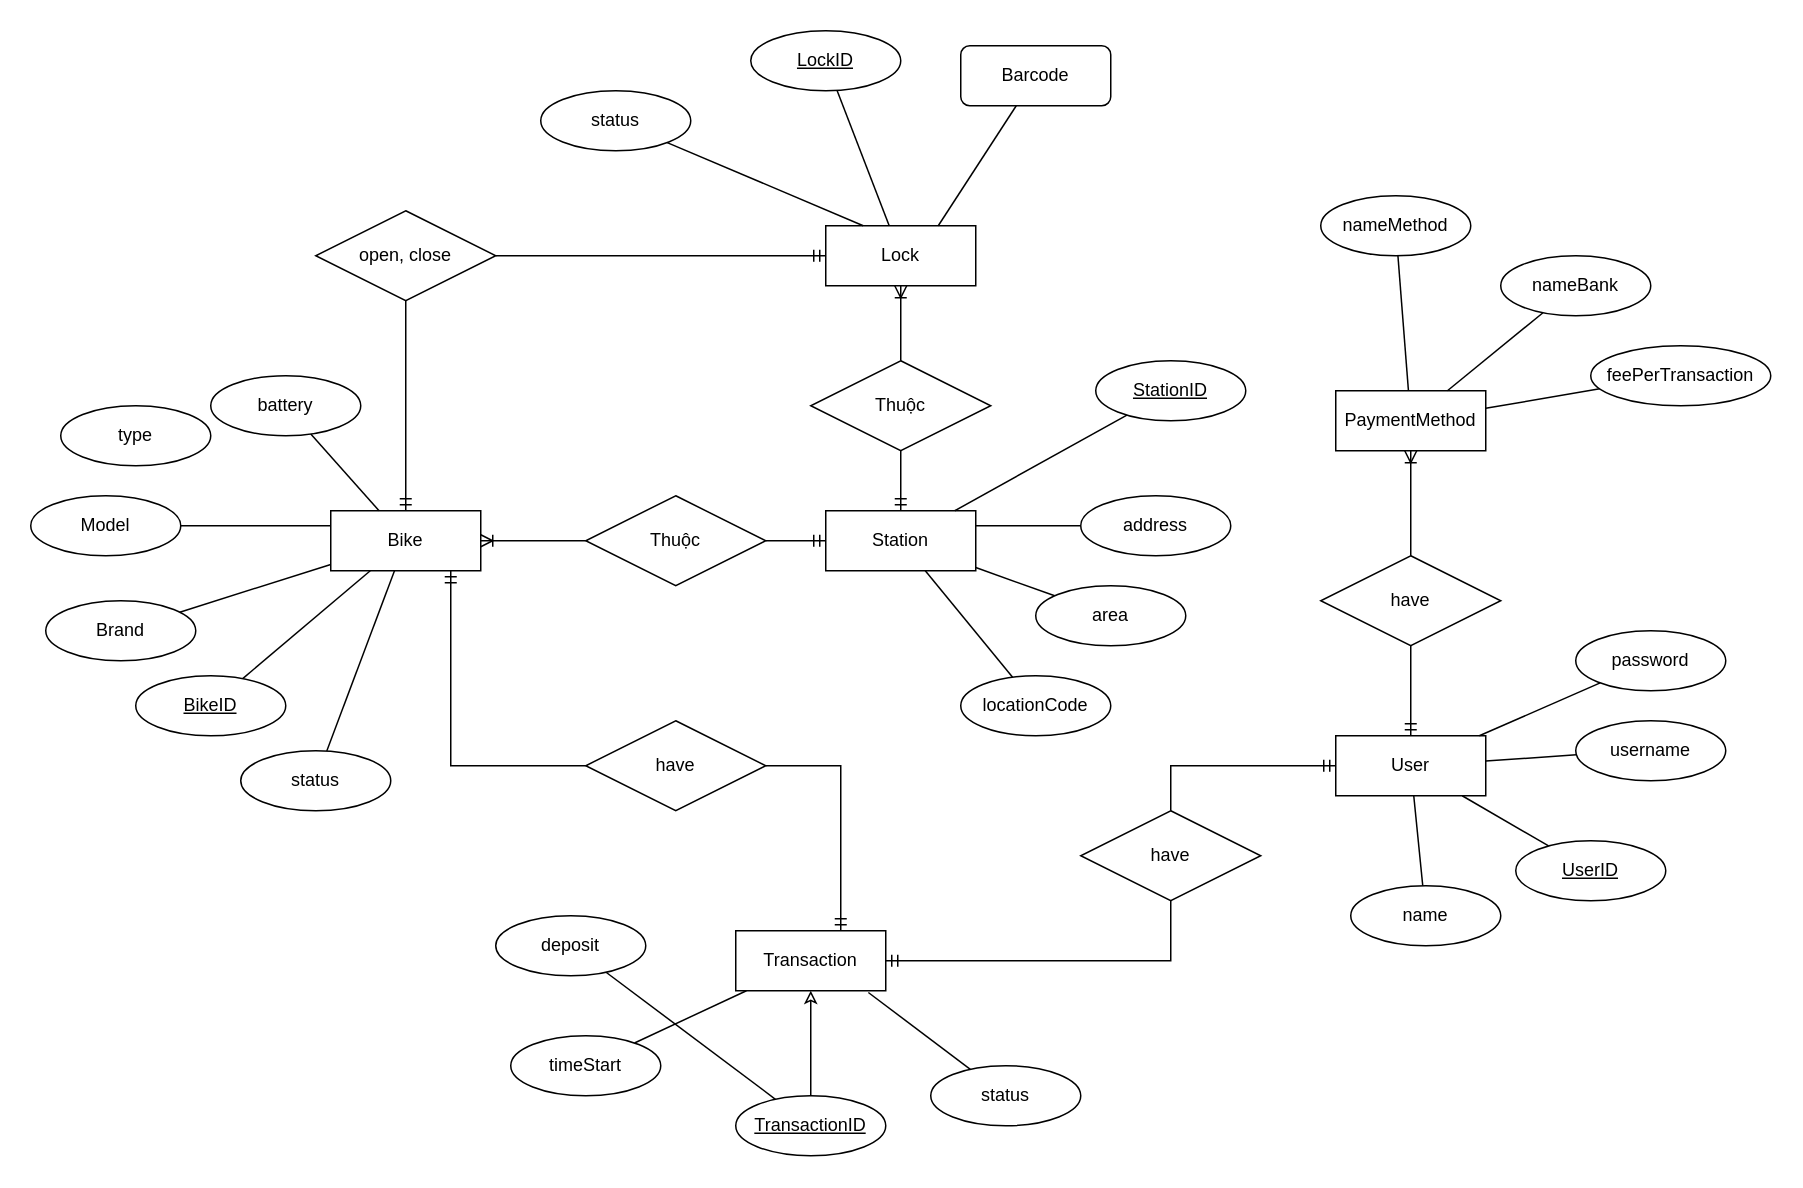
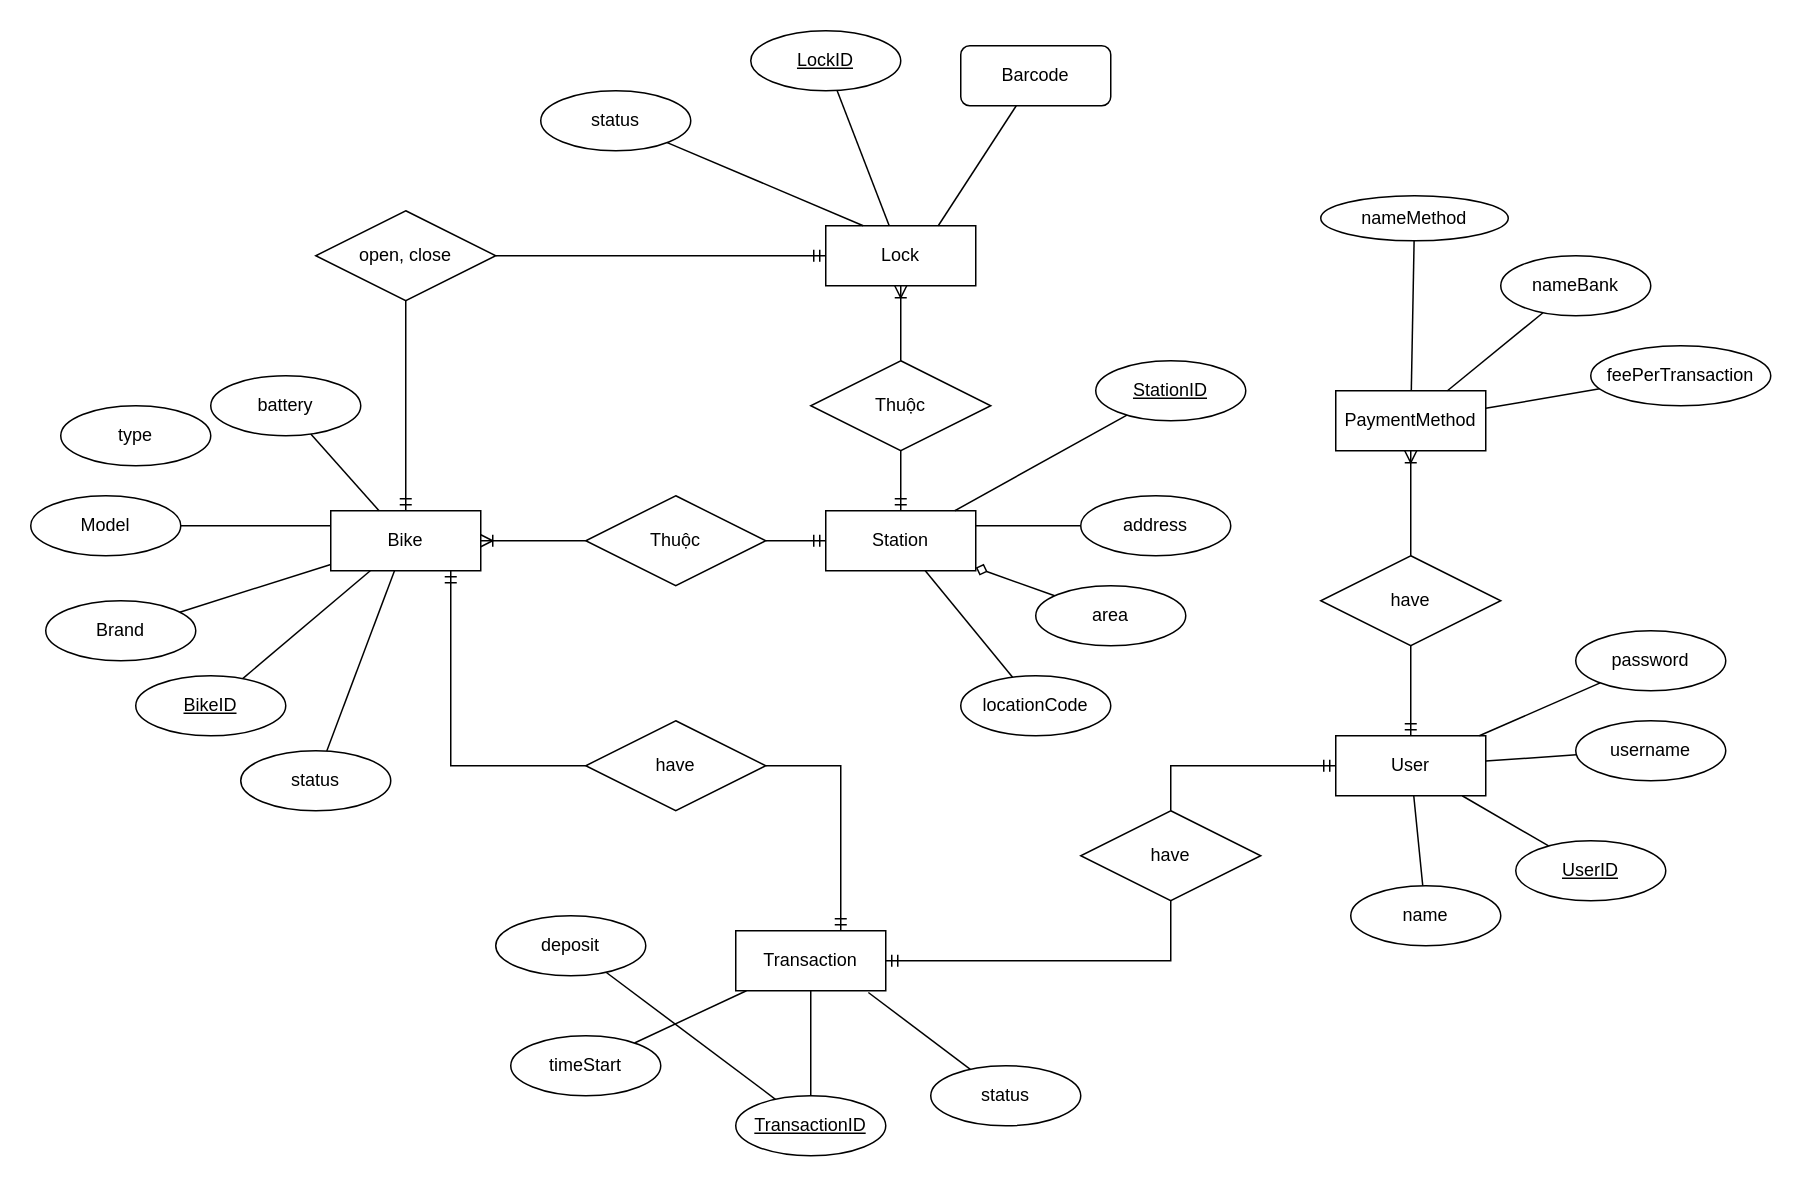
(1396, 226) -> (1415, 218)
(982, 570) -> (988, 572)
(811, 1002) -> (811, 997)
